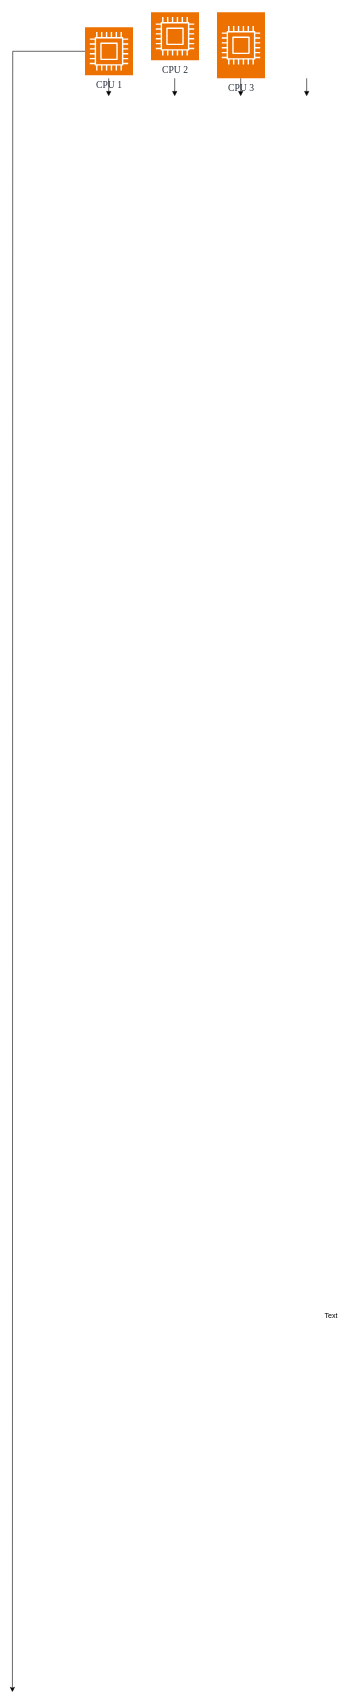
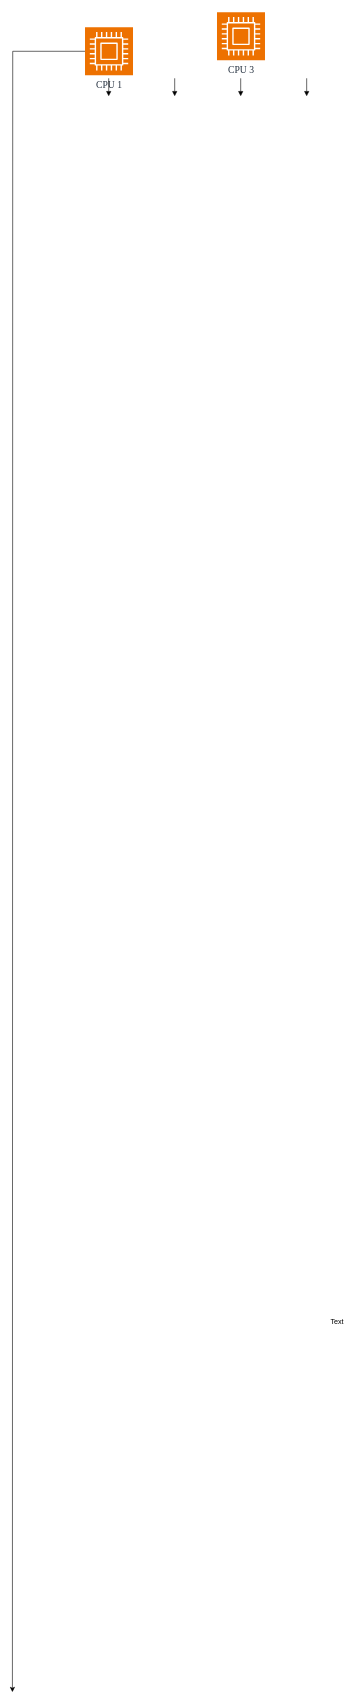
(175, 36) -> none
(241, 45) -> (241, 36)
(331, 1316) -> (337, 1322)
